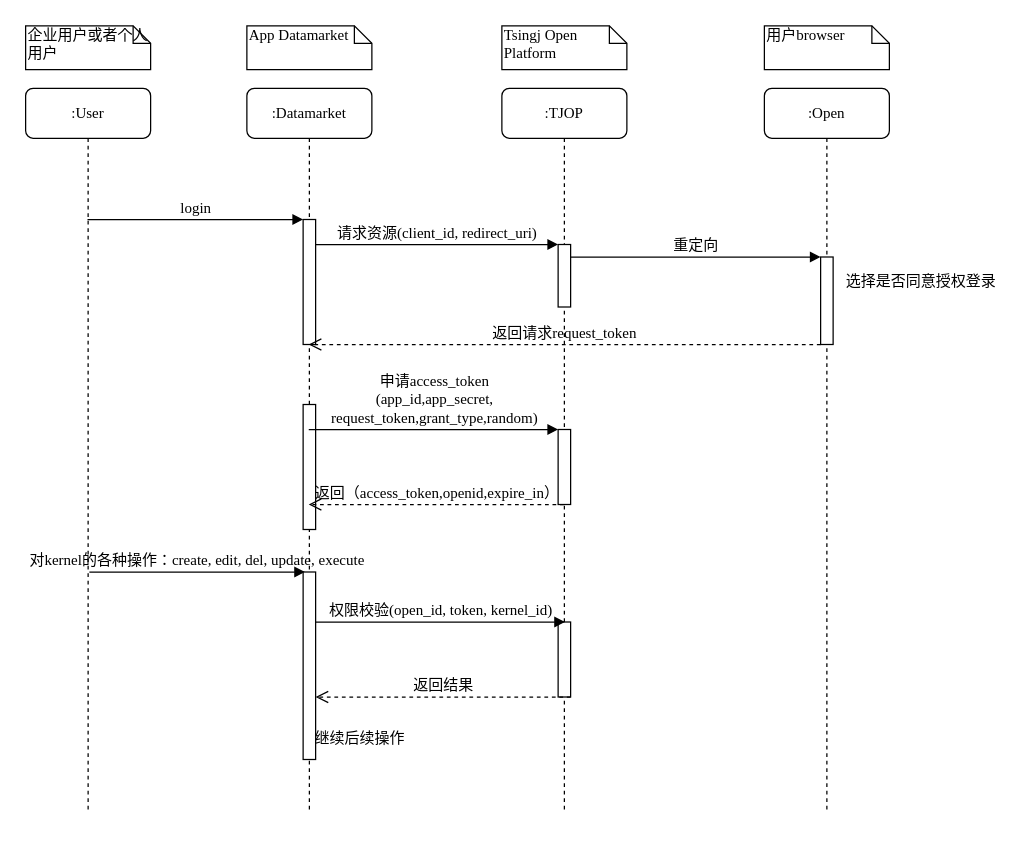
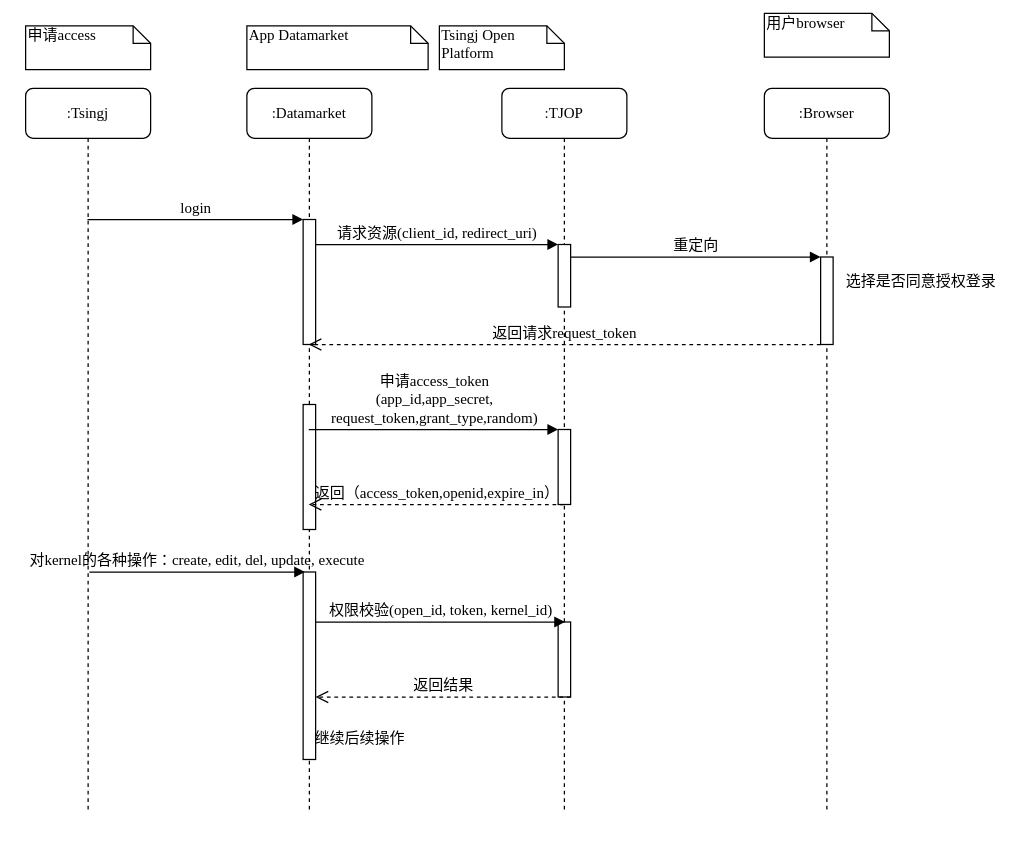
(89, 45) -> (68, 36)
(309, 48) -> (338, 48)
(564, 48) -> (502, 48)
(827, 48) -> (827, 35)
(88, 113) -> (88, 113)
(827, 113) -> (827, 113)
